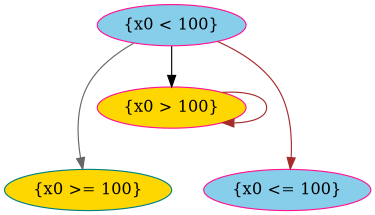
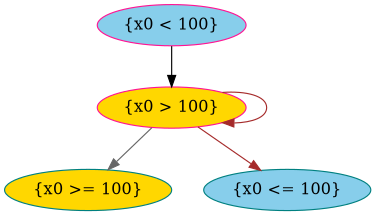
(276, 86) -> (224, 145)
(86, 90) -> (134, 145)
(287, 190) -> (287, 190)
